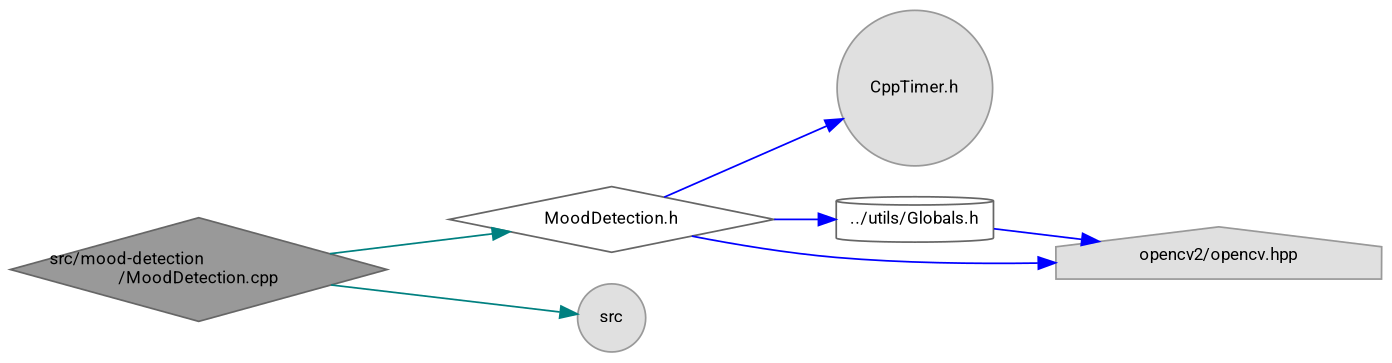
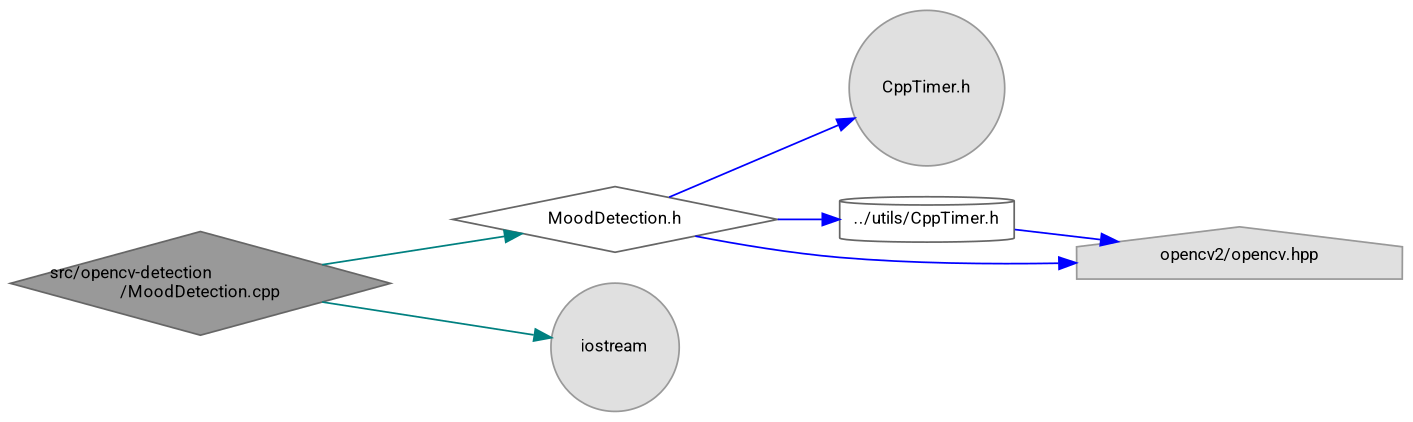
(915, 219) -> (927, 219)
(199, 270) -> (200, 283)
(612, 318) -> (615, 347)
